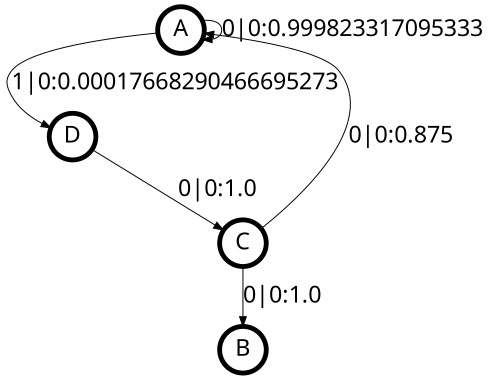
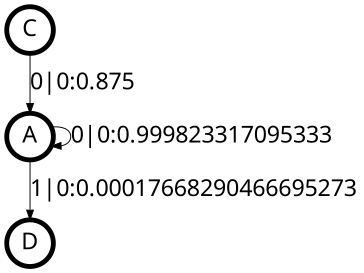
(154, 187) -> none
(243, 350) -> none
